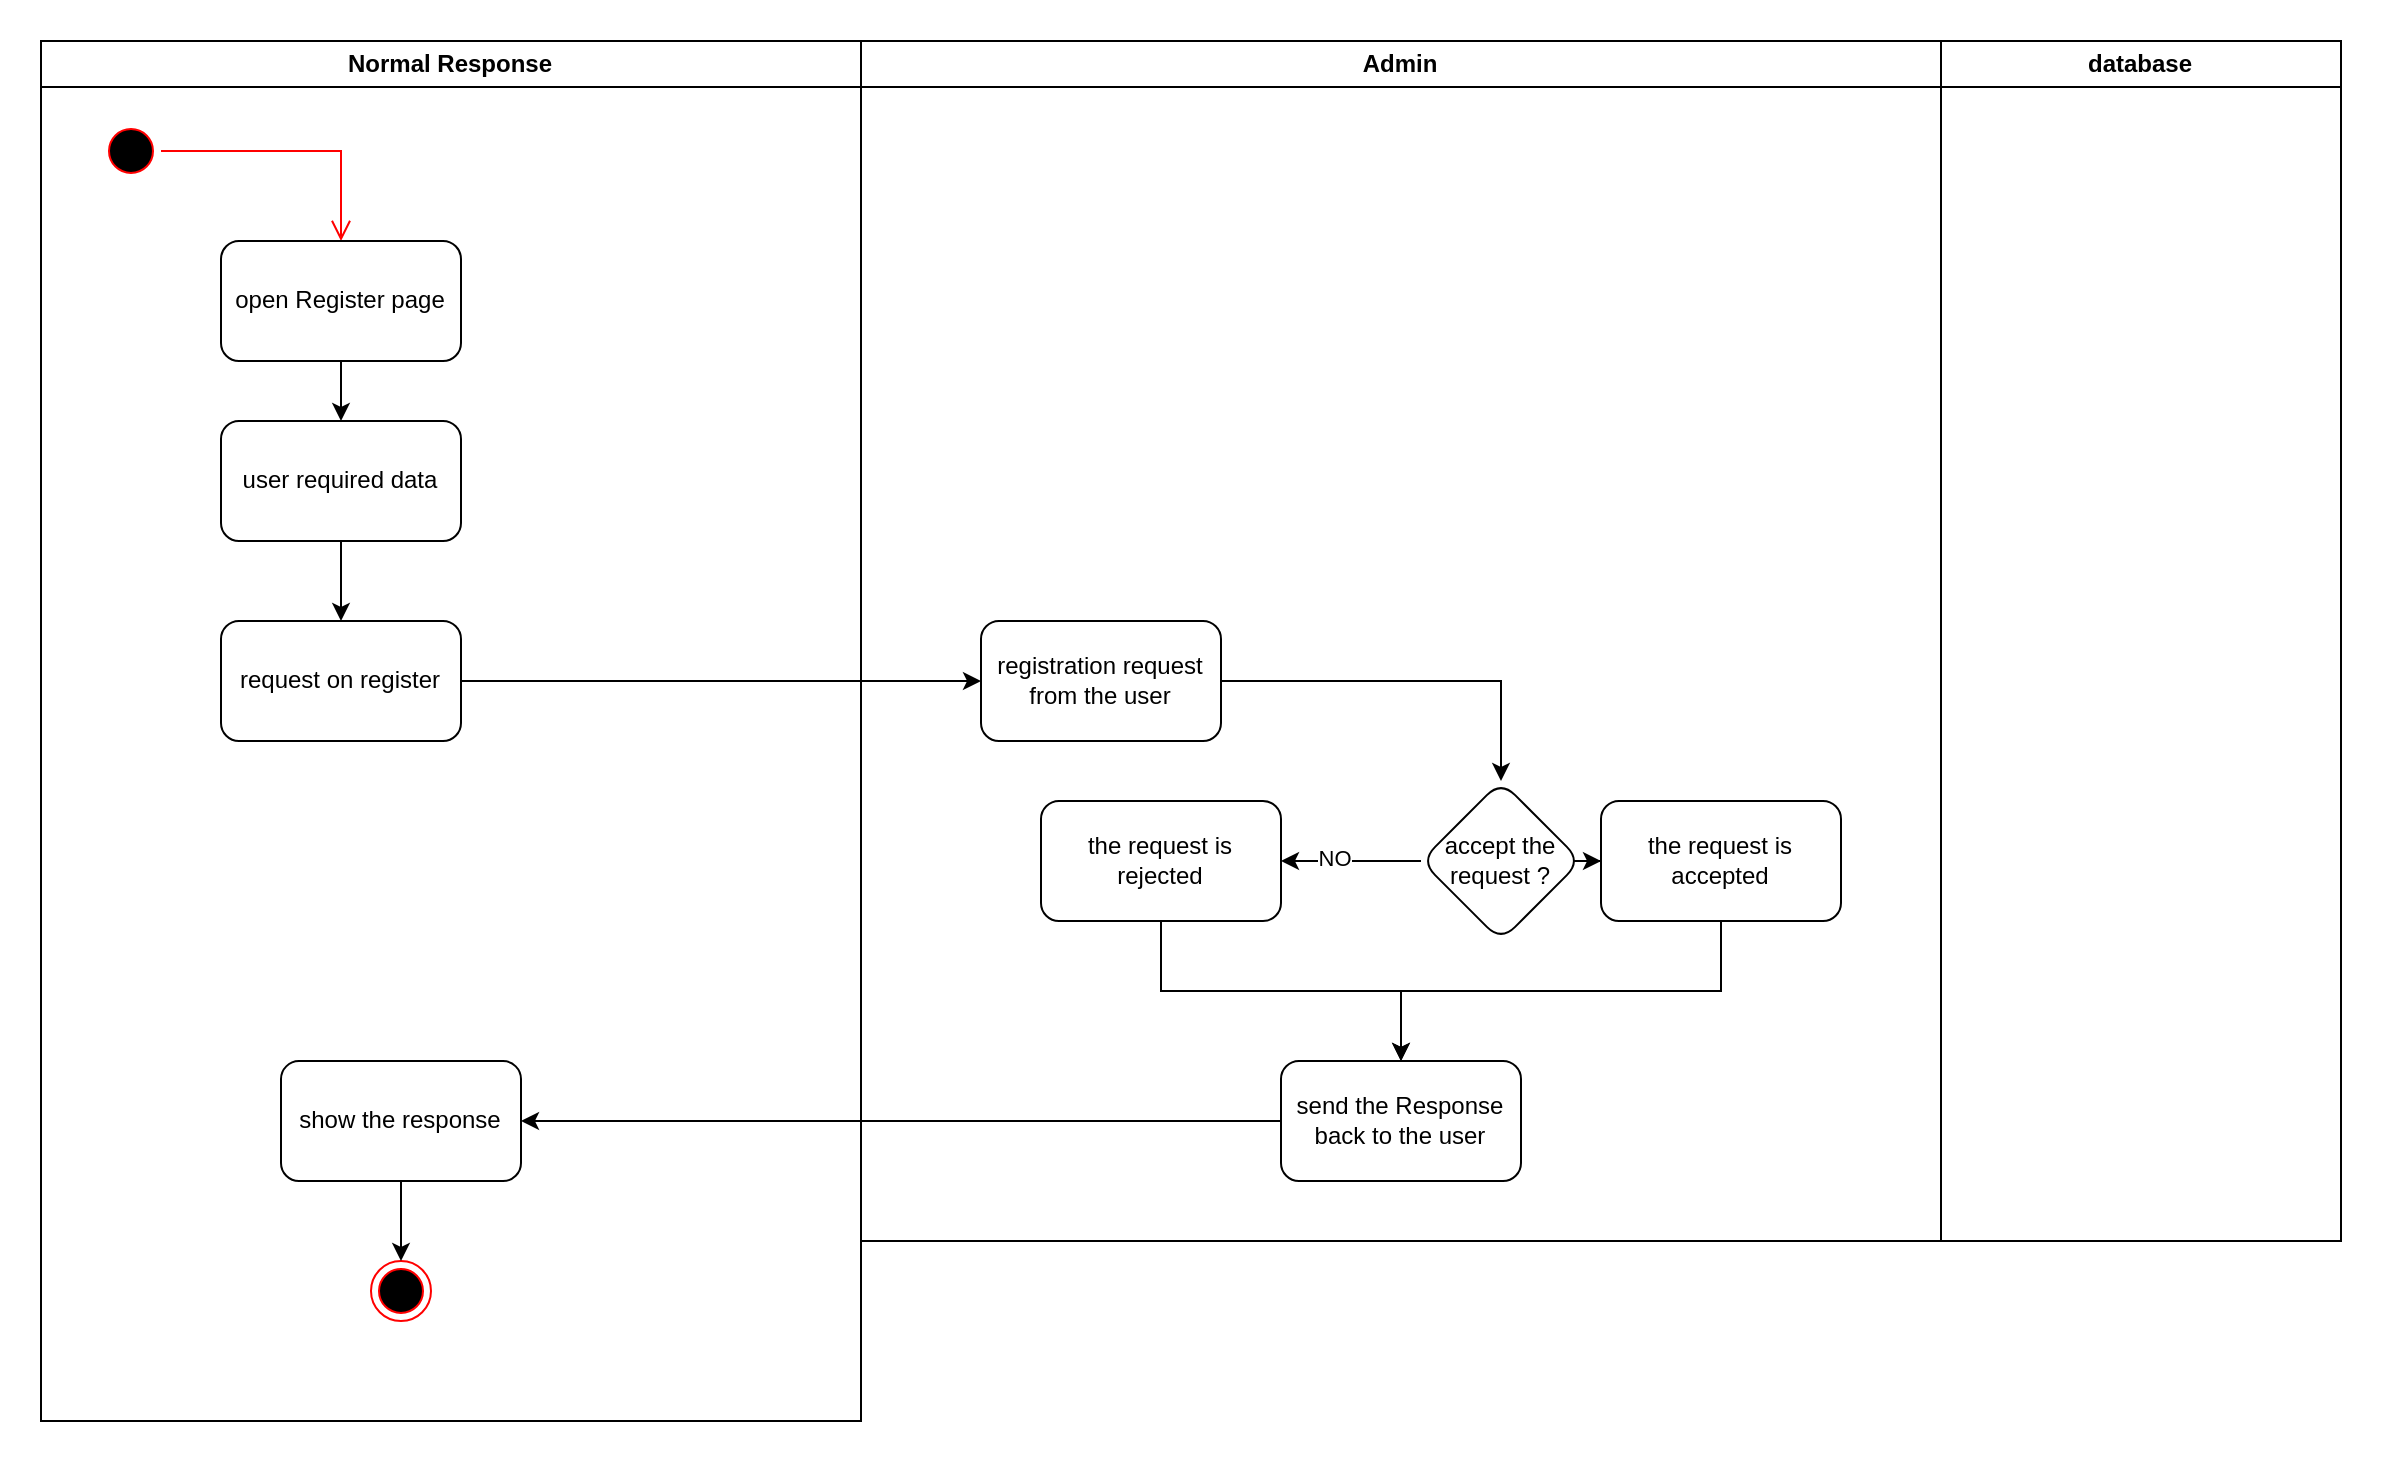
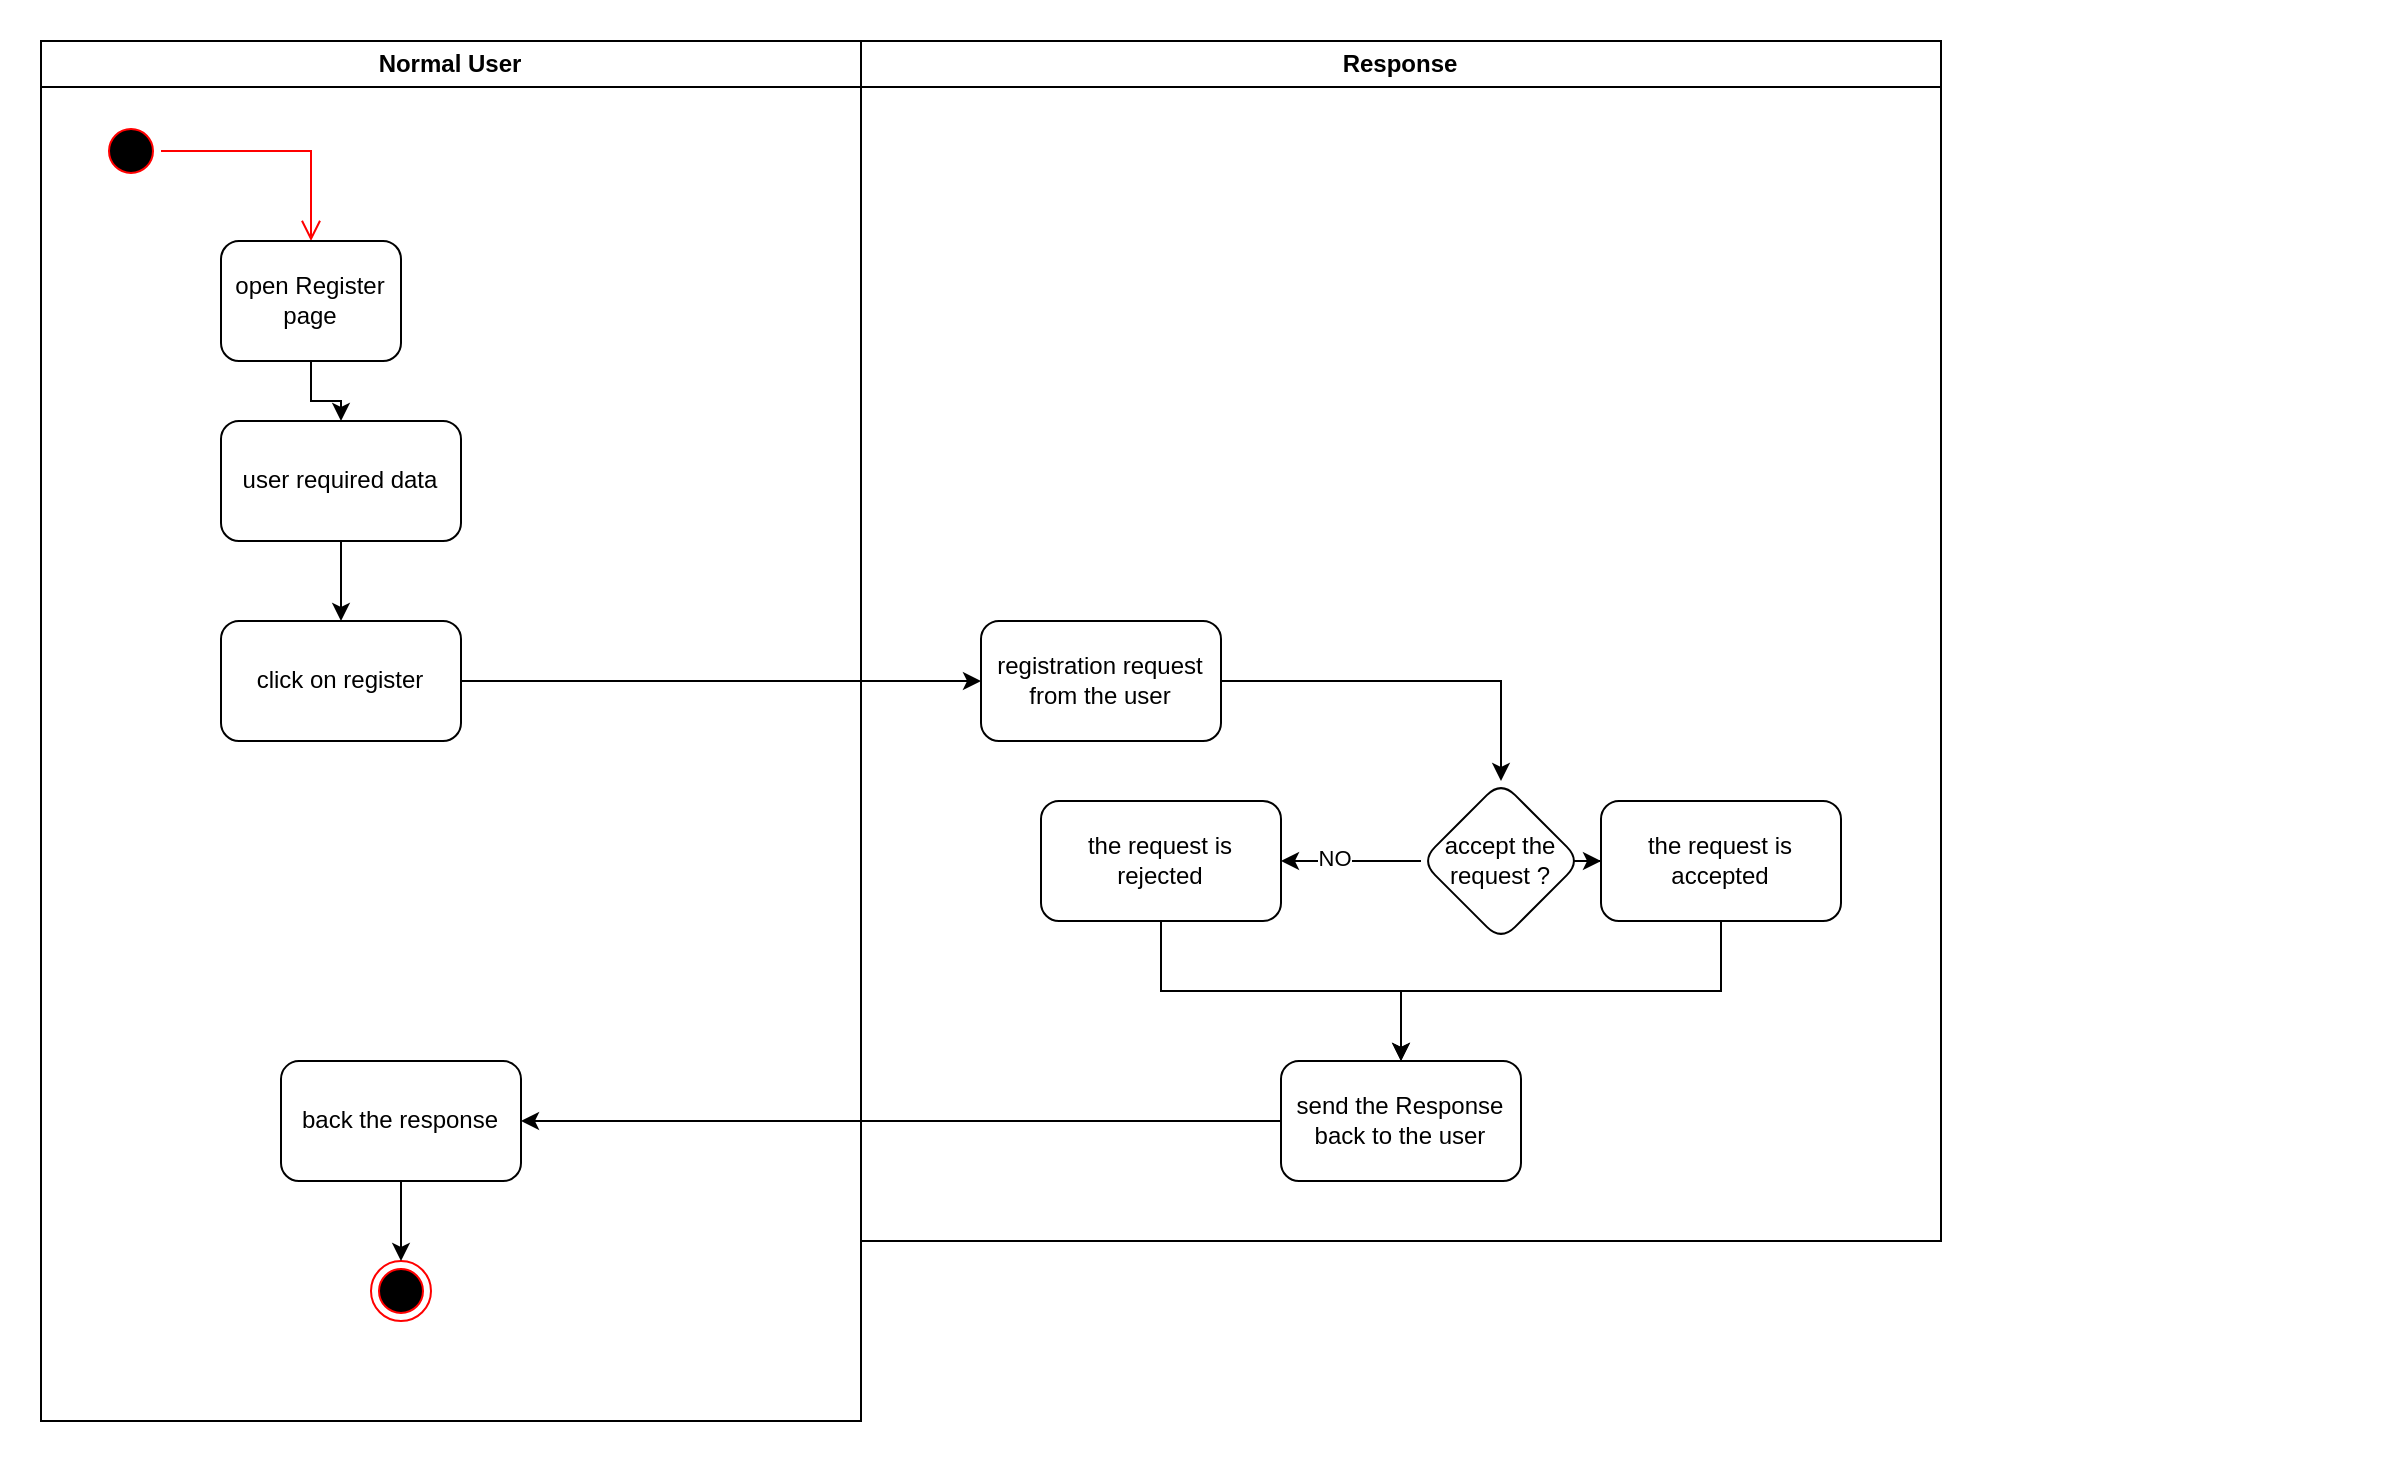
(451, 65) -> (451, 65)
(1401, 65) -> (1401, 65)
(341, 301) -> (311, 301)
(2141, 641) -> none
(341, 681) -> (341, 681)
(401, 1121) -> (401, 1121)
